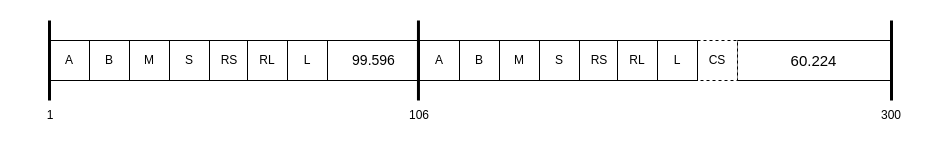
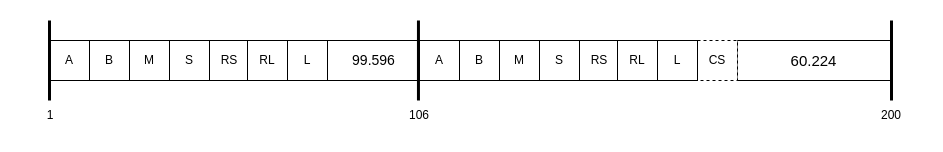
(892, 116) -> (892, 116)
